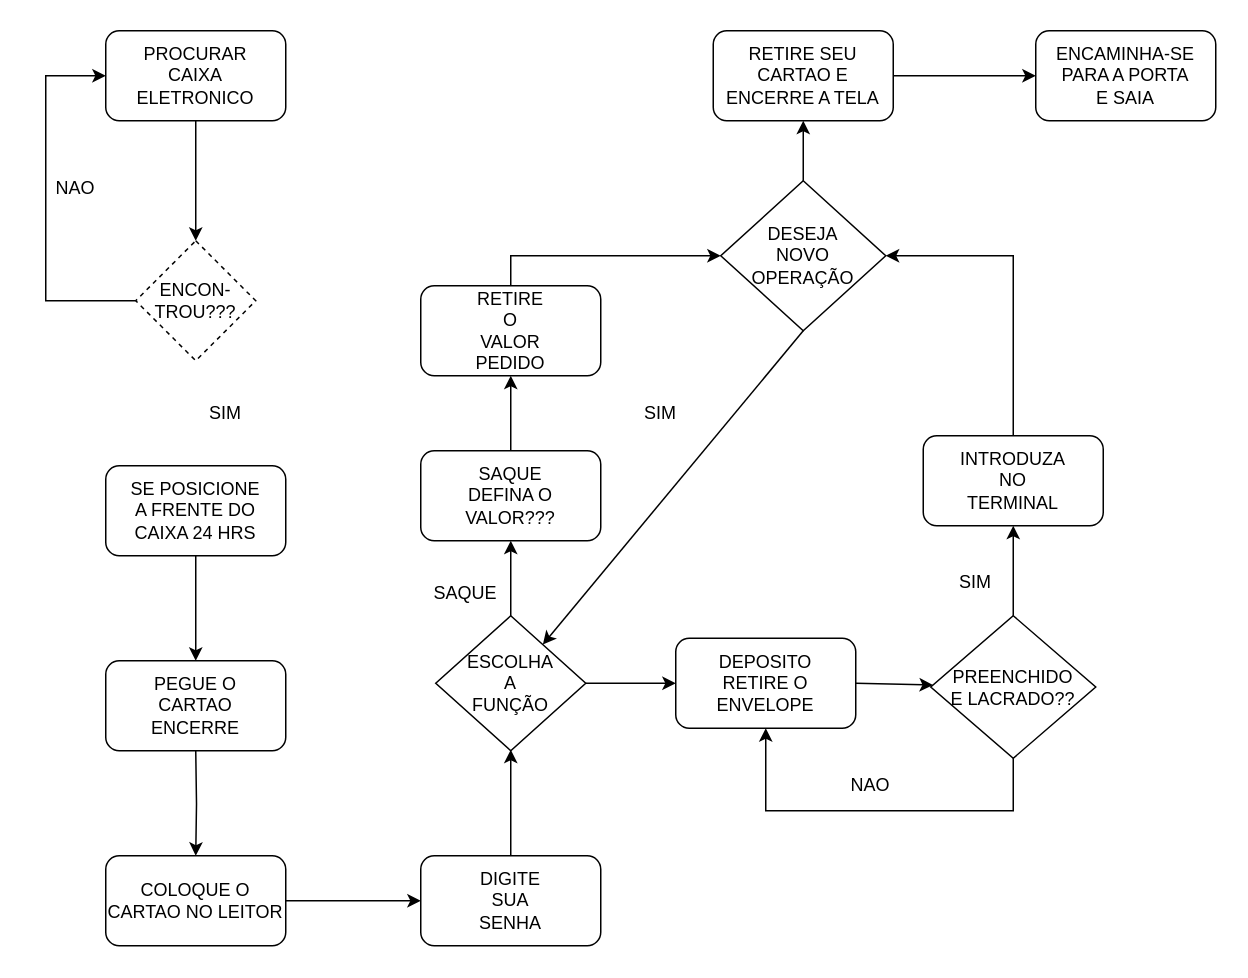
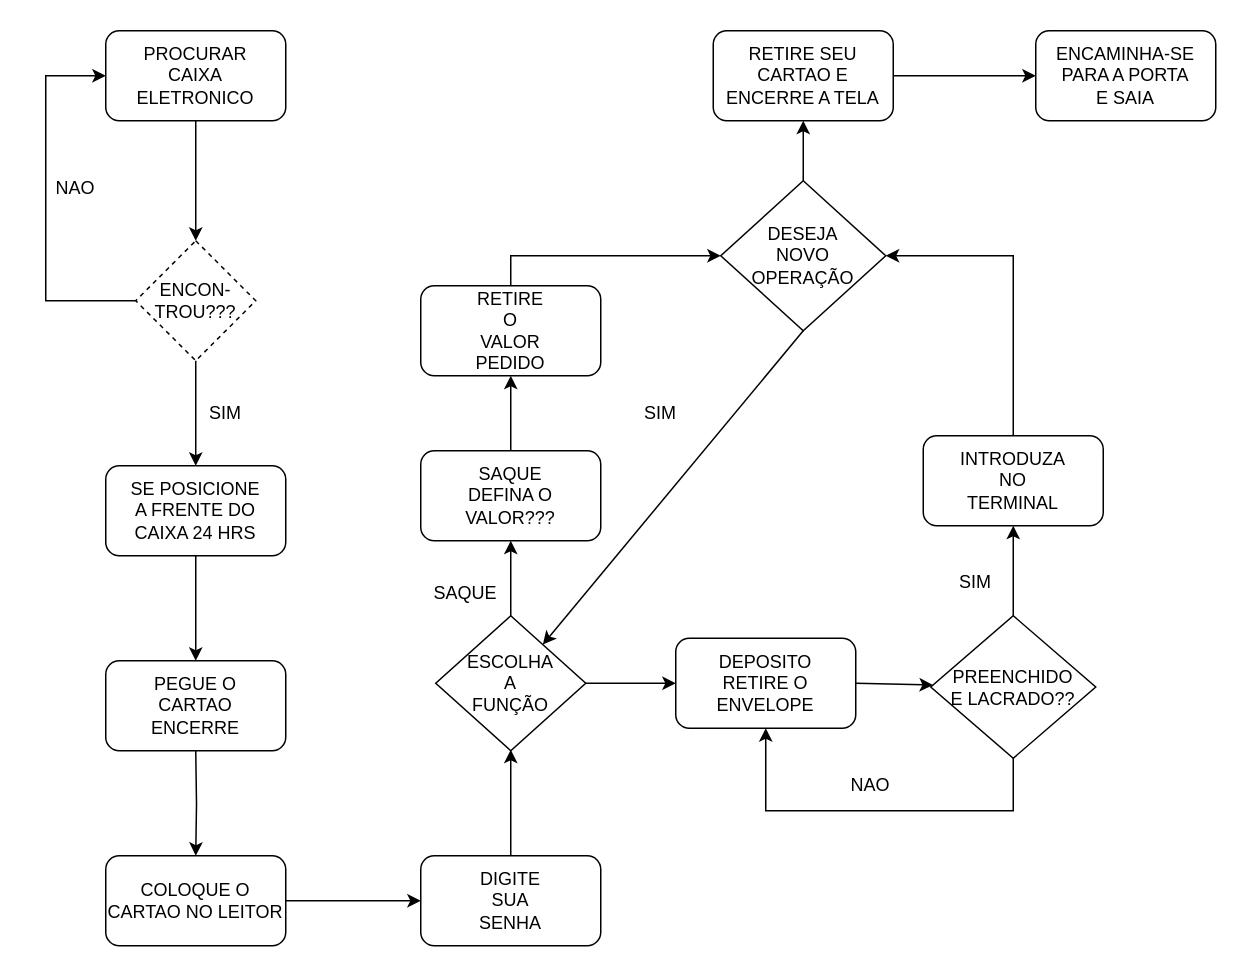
none -> (196, 408)
